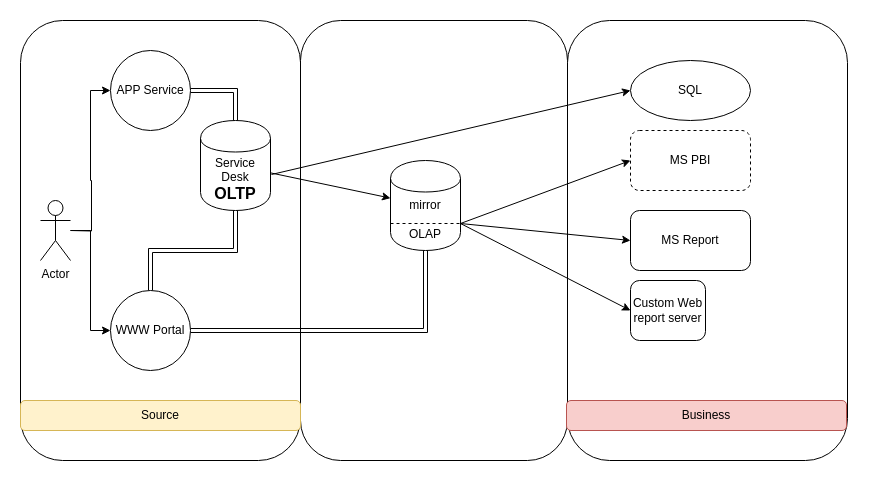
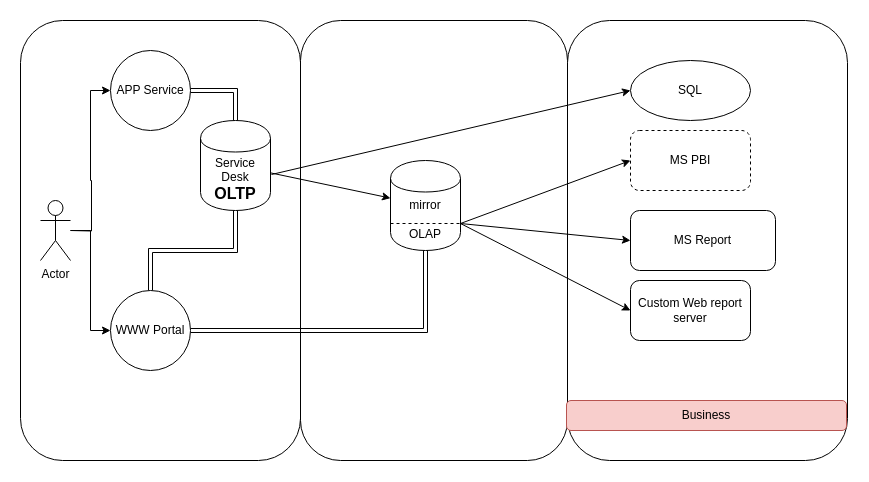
(691, 241) -> (703, 241)
(668, 311) -> (691, 311)
(161, 416) -> none
